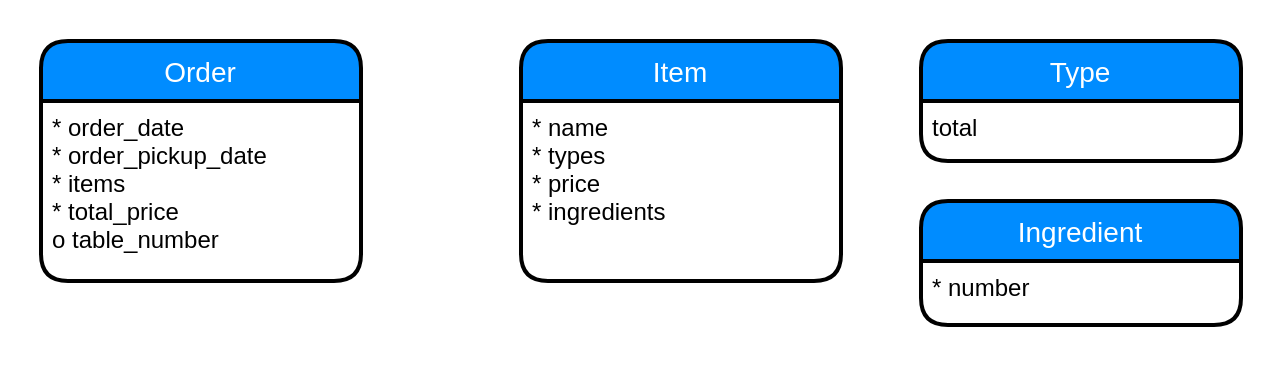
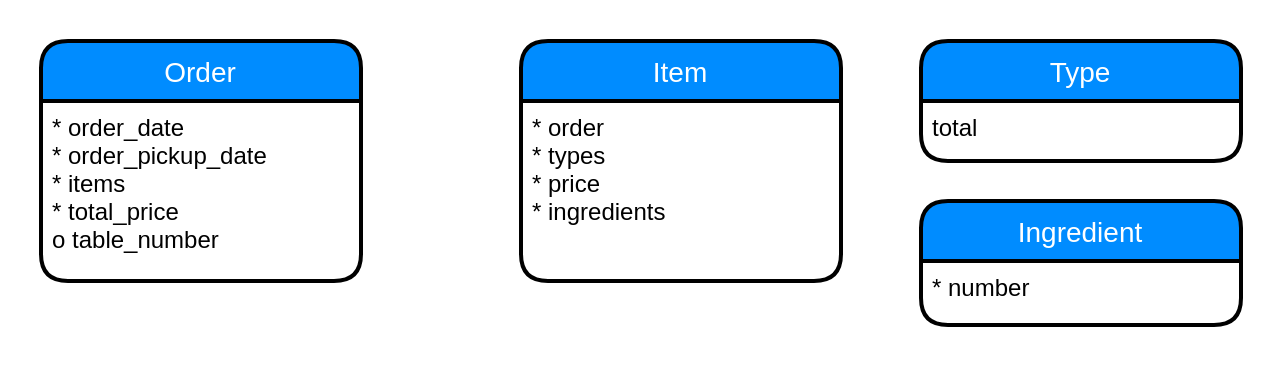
(569, 128) -> (576, 128)
